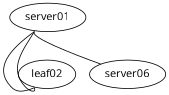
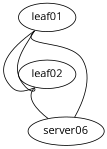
(48, 17) -> (47, 17)
none -> (35, 105)
